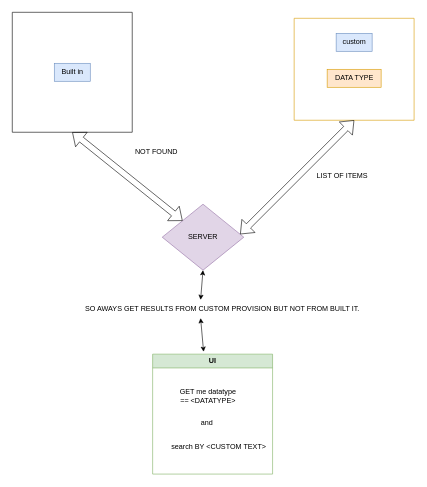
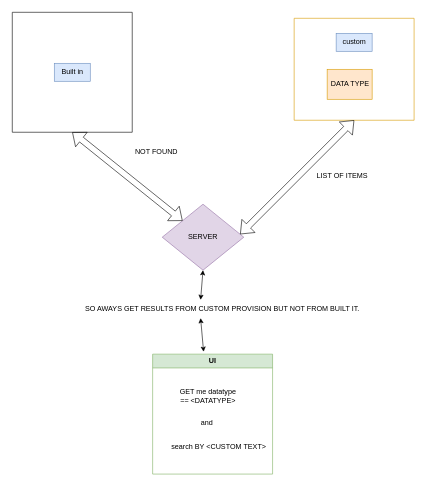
(354, 78) -> (350, 84)
